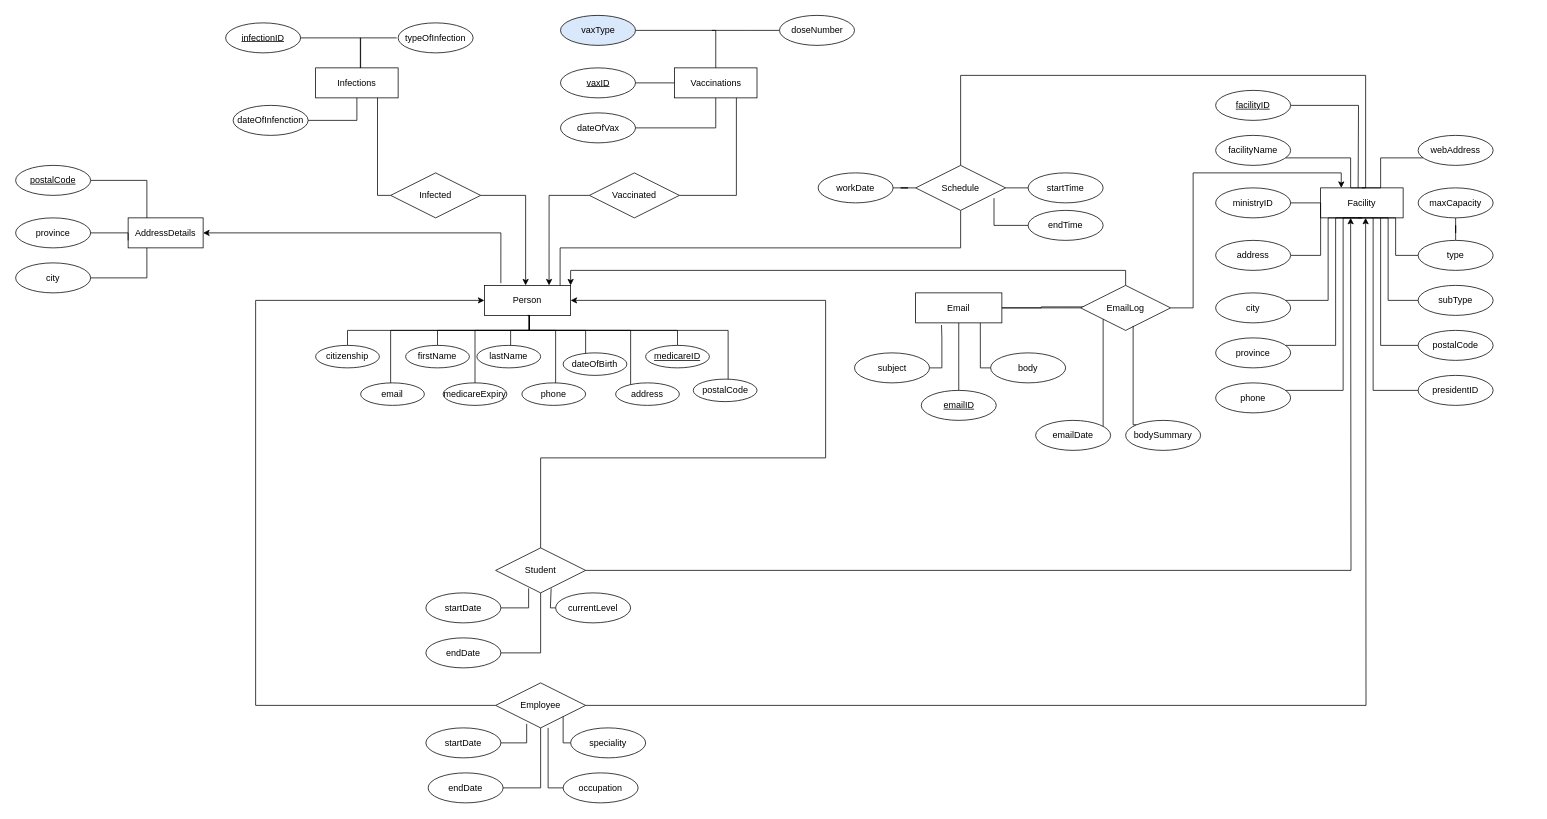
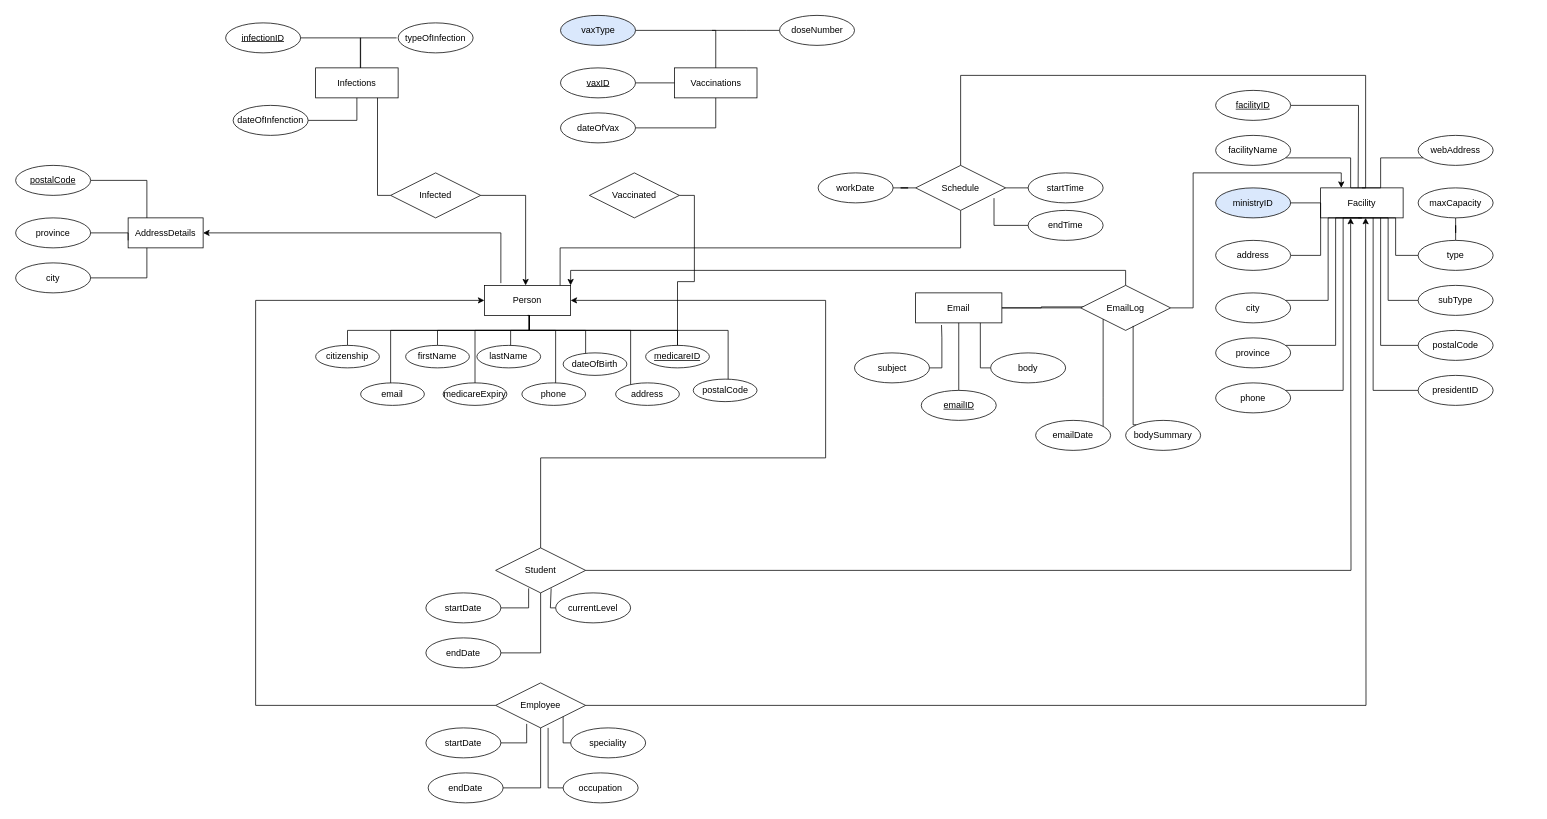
(736, 169) -> (694, 268)
(568, 195) -> none
(1253, 203) -> (1253, 203)
